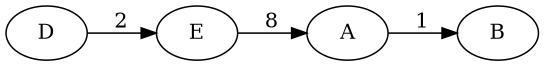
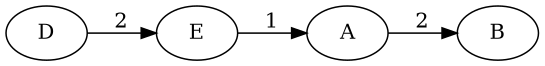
(272, 22) -> (272, 22)
(423, 22) -> (423, 22)
